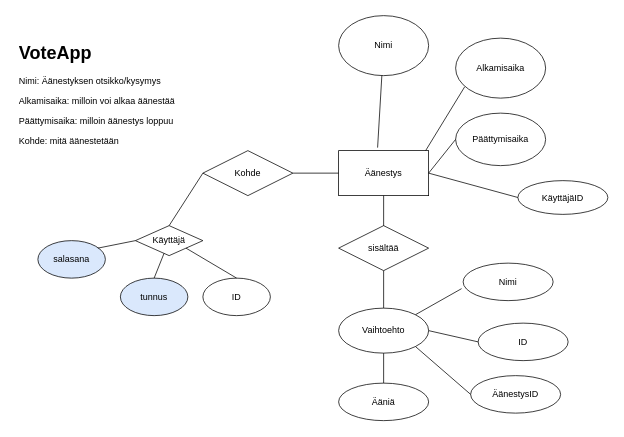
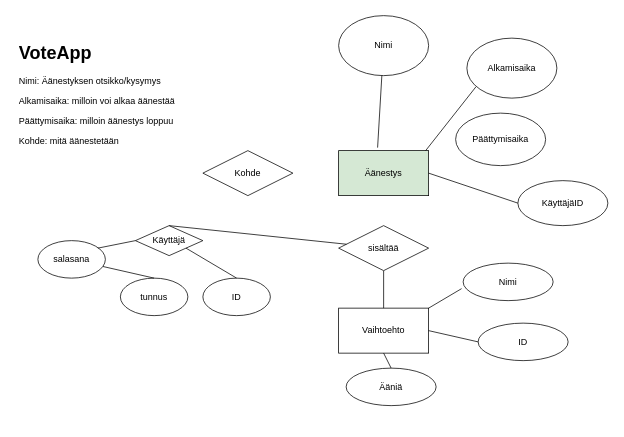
(501, 68) -> (512, 68)
(442, 156) -> none
(315, 173) -> none
(384, 173) -> (384, 173)
(563, 197) -> (563, 203)
(186, 199) -> (257, 235)
(384, 210) -> (384, 307)
(72, 259) -> (72, 259)
(159, 265) -> (128, 272)
(154, 297) -> (154, 297)
(384, 330) -> (384, 330)
(443, 371) -> none
(516, 394) -> none
(384, 402) -> (391, 387)
